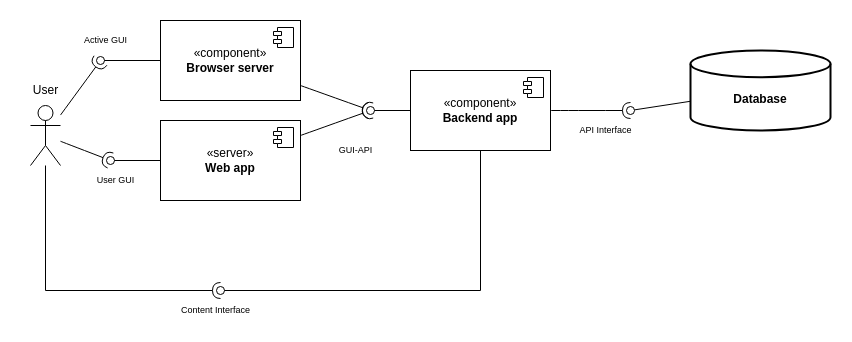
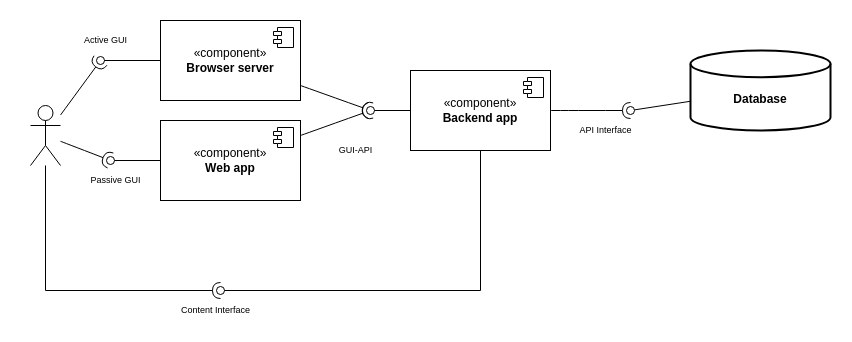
(46, 91) -> none
(231, 161) -> (231, 161)
(116, 181) -> (116, 181)
